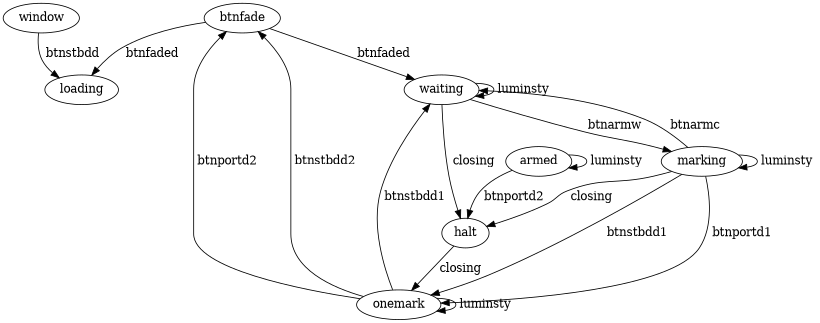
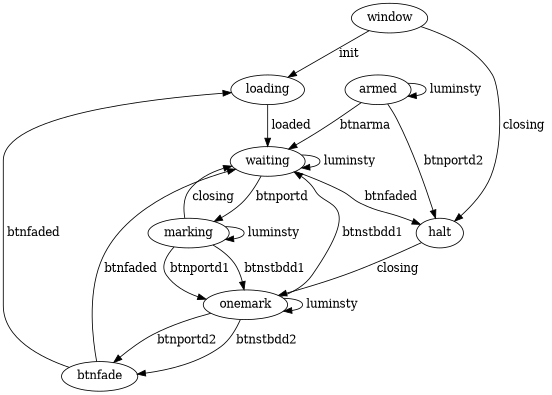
(73, 54) -> (349, 54)
none -> (268, 121)
none -> (329, 125)
(615, 126) -> (282, 197)
(695, 126) -> (213, 197)
(474, 161) -> (391, 197)
(580, 187) -> (499, 107)
